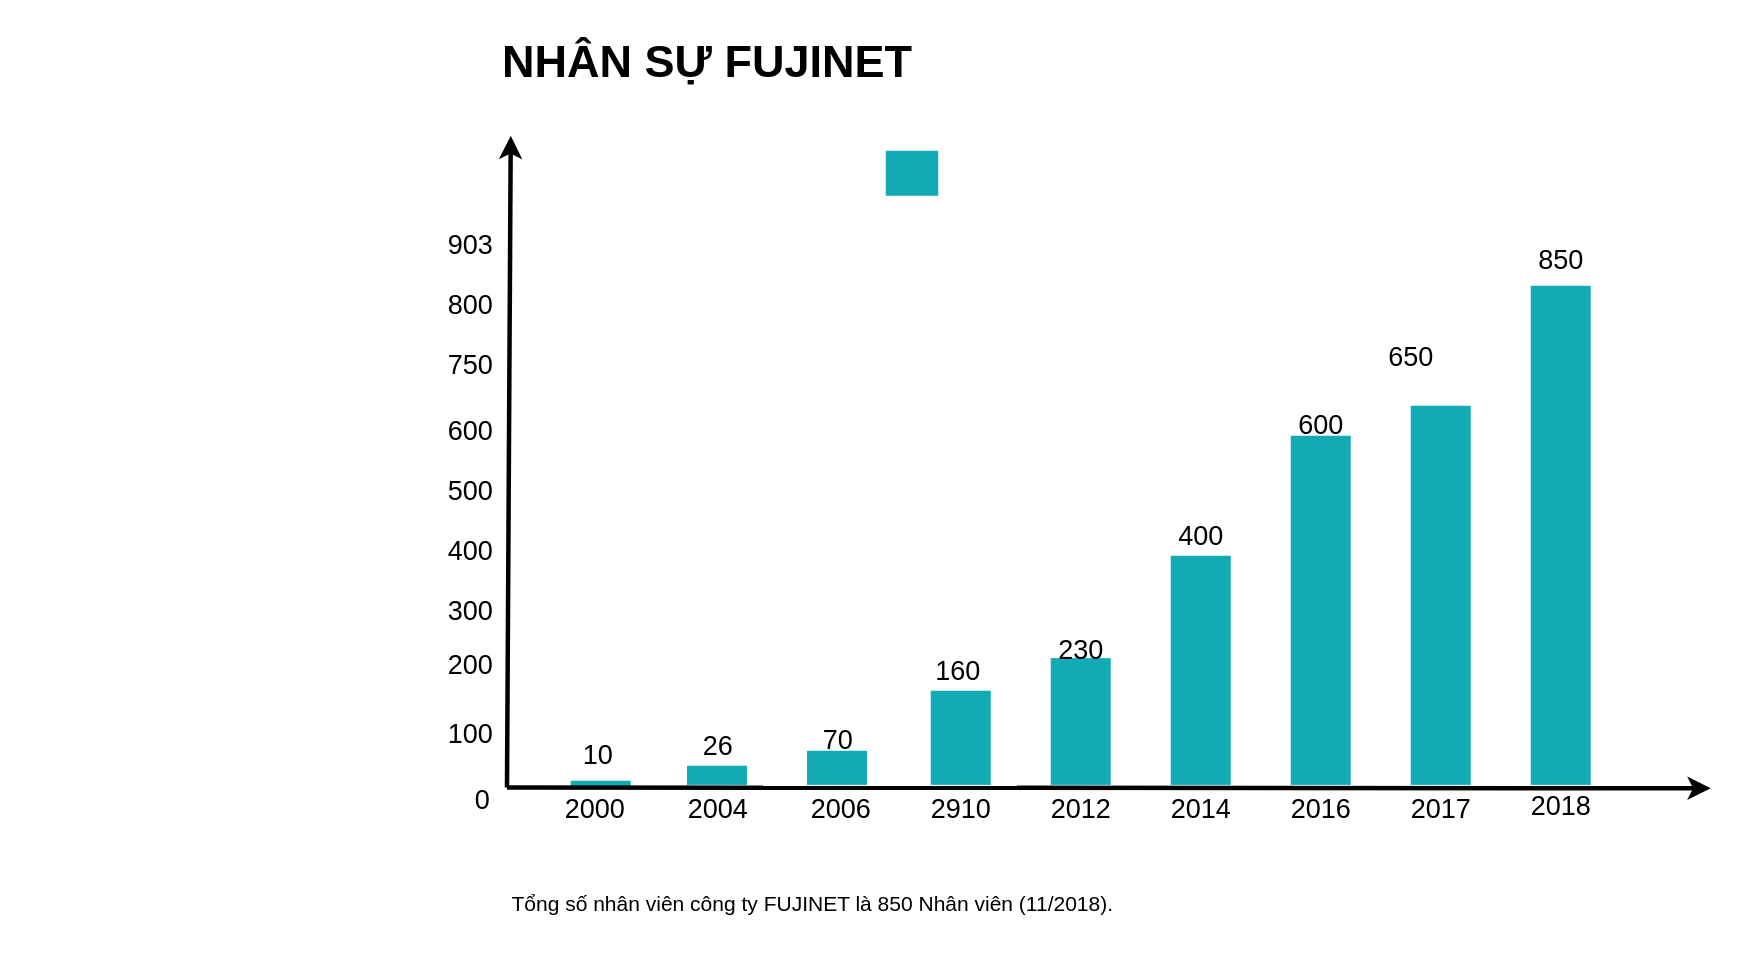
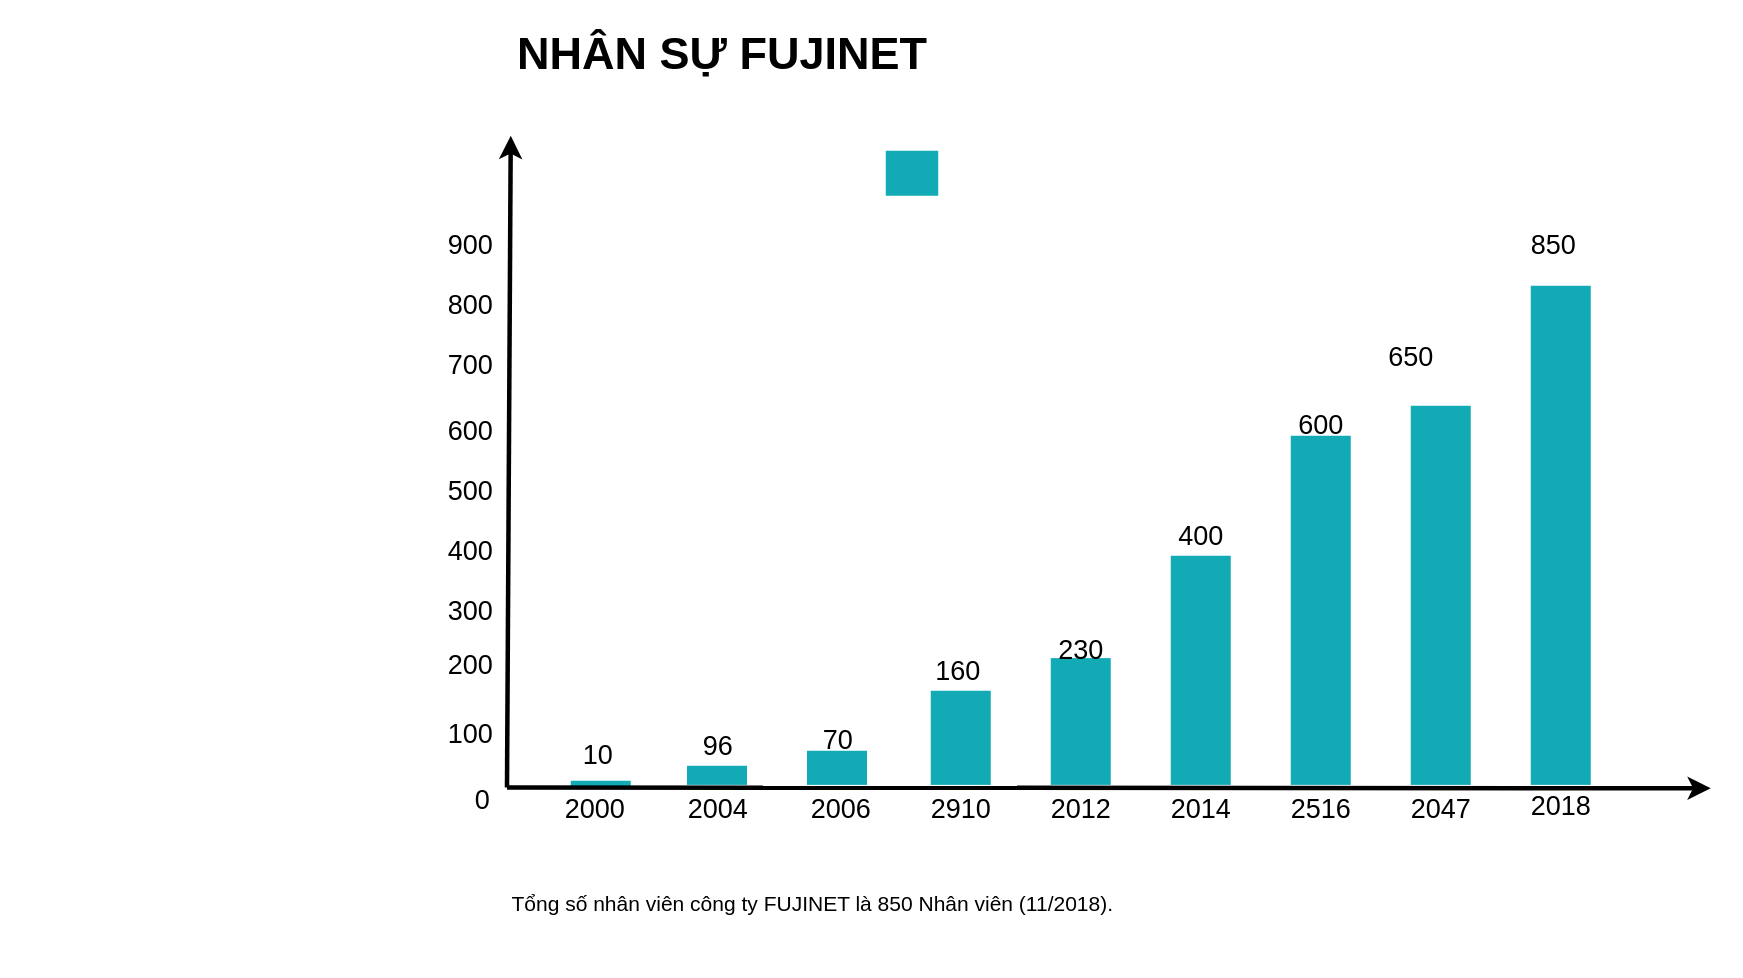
(638, 65) -> (653, 57)
(471, 245) -> (471, 245)
(1561, 263) -> (1553, 248)
(471, 365) -> (471, 365)
(719, 746) -> (719, 746)
(1322, 809) -> (1322, 809)
(1442, 809) -> (1442, 809)
